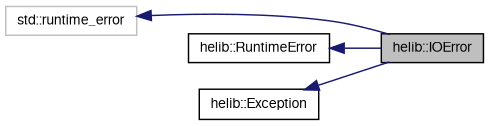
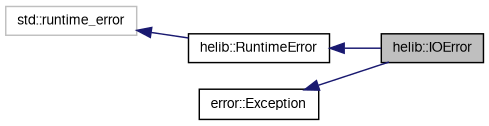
(272, 16) -> (170, 35)
(259, 104) -> (259, 104)
